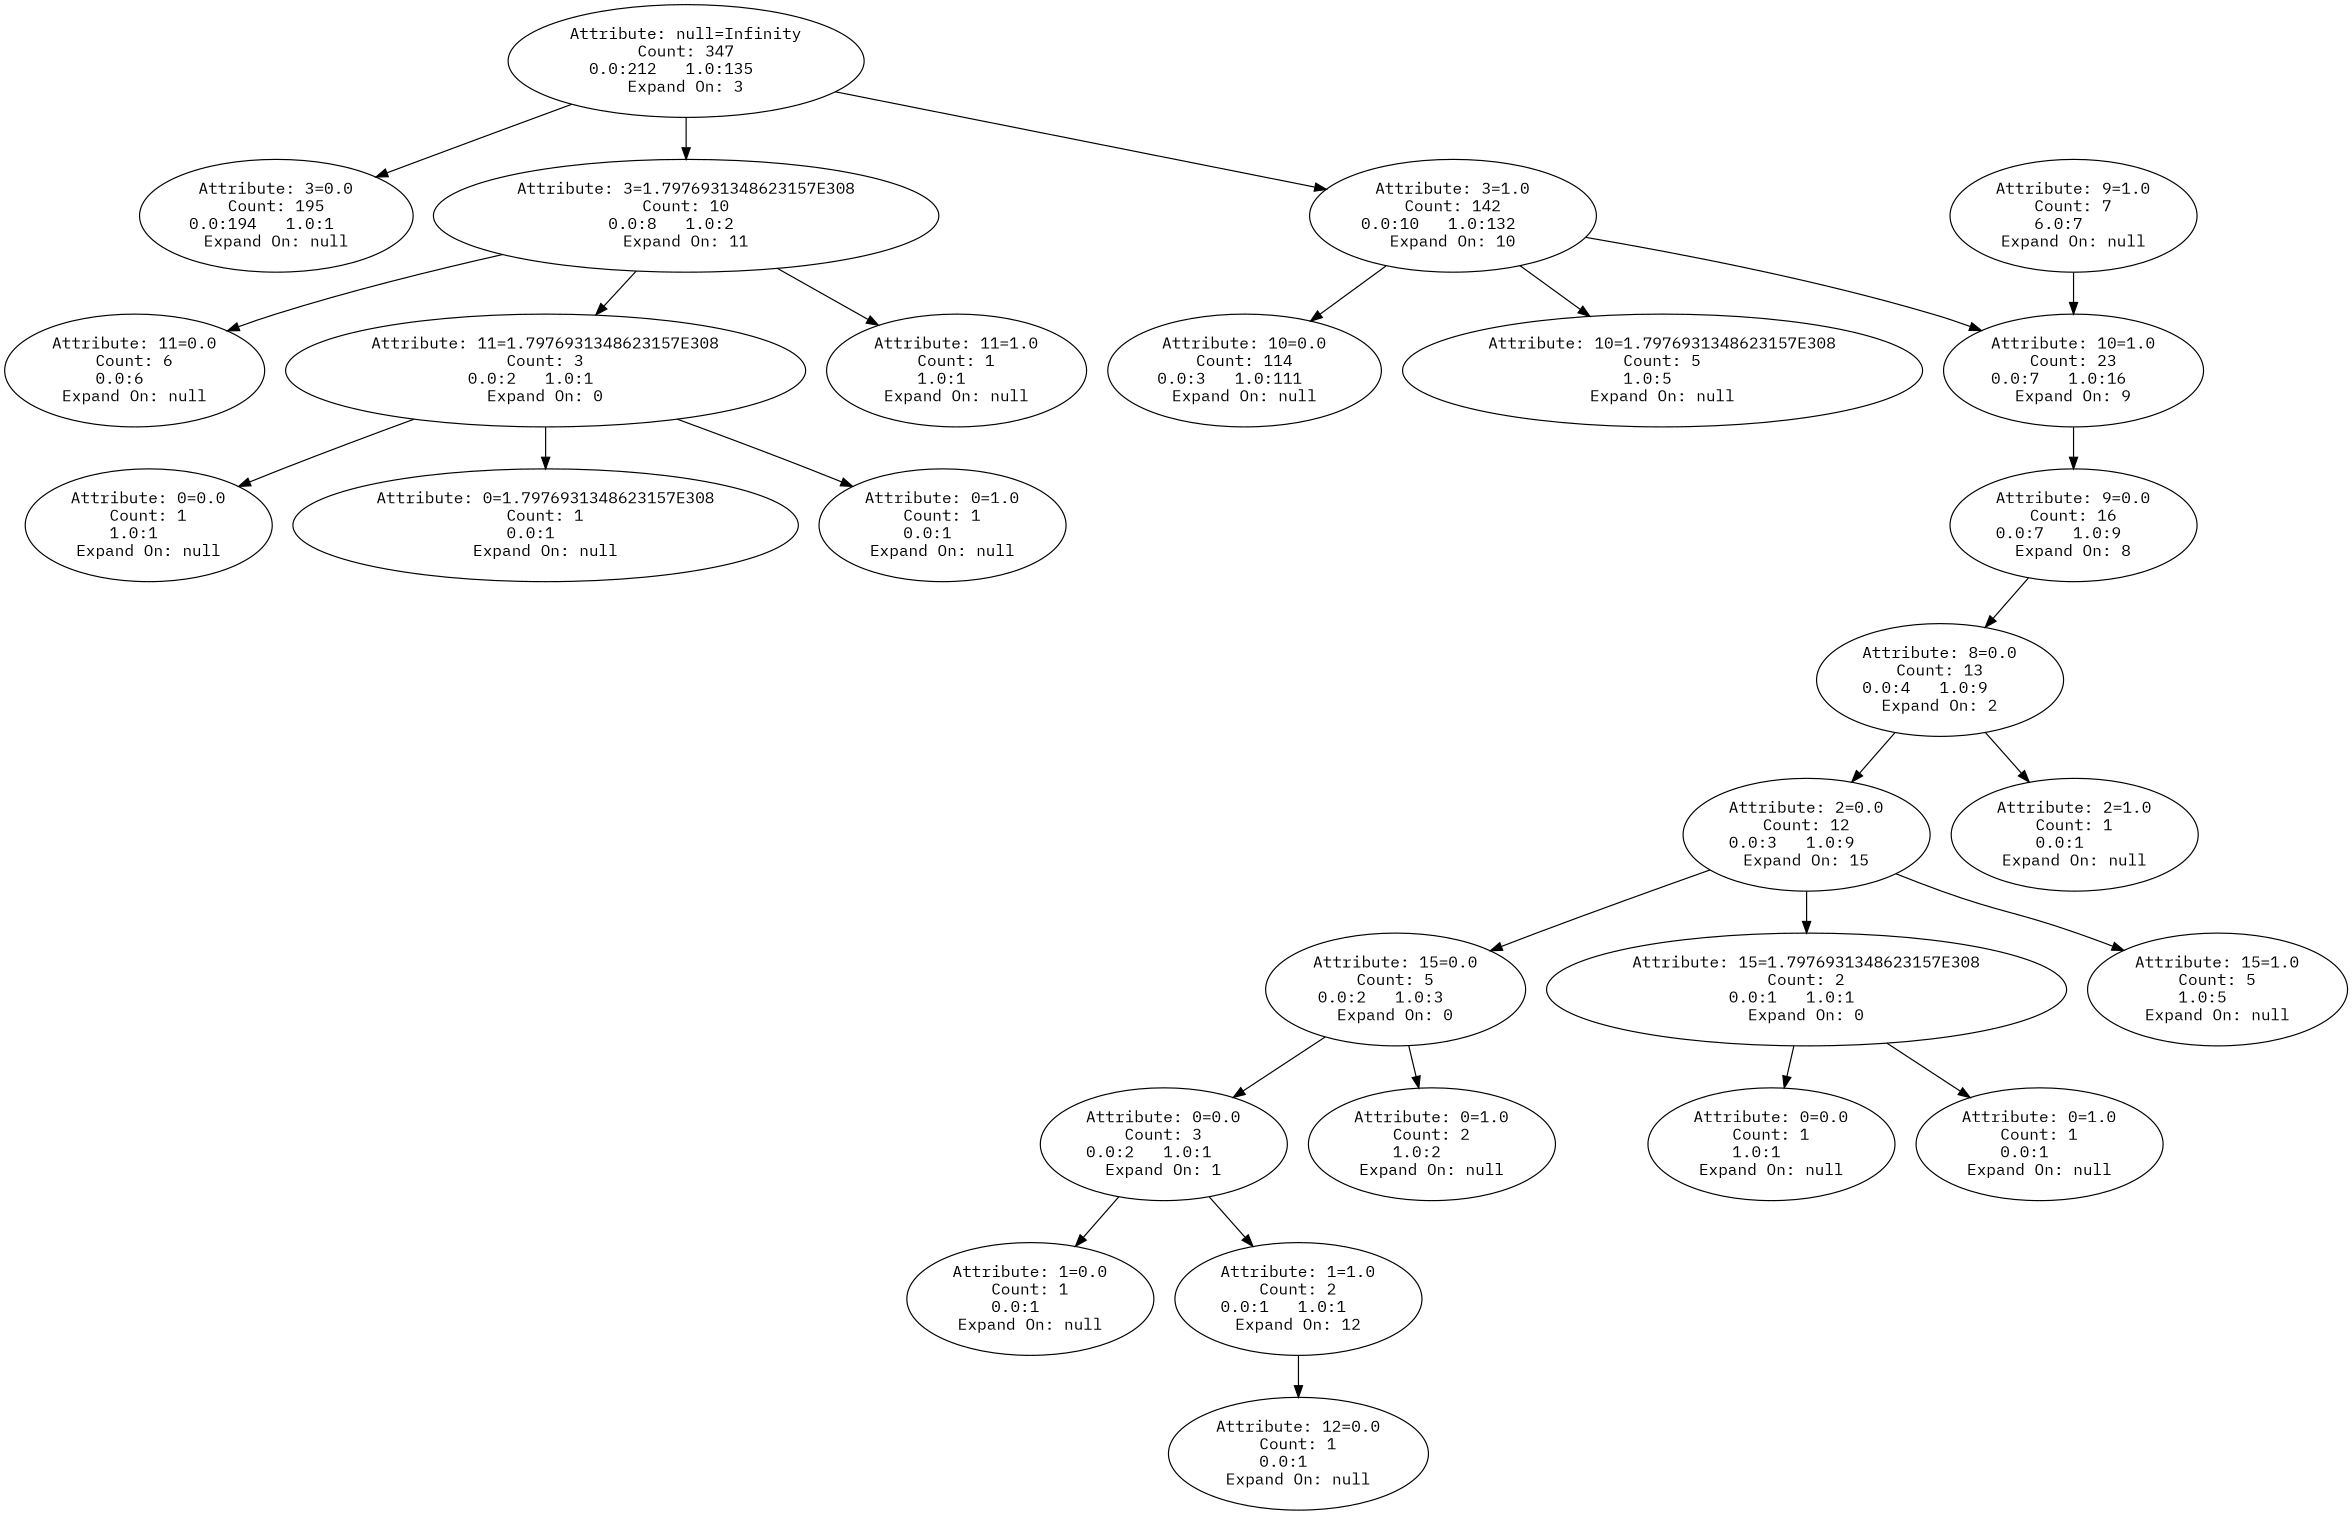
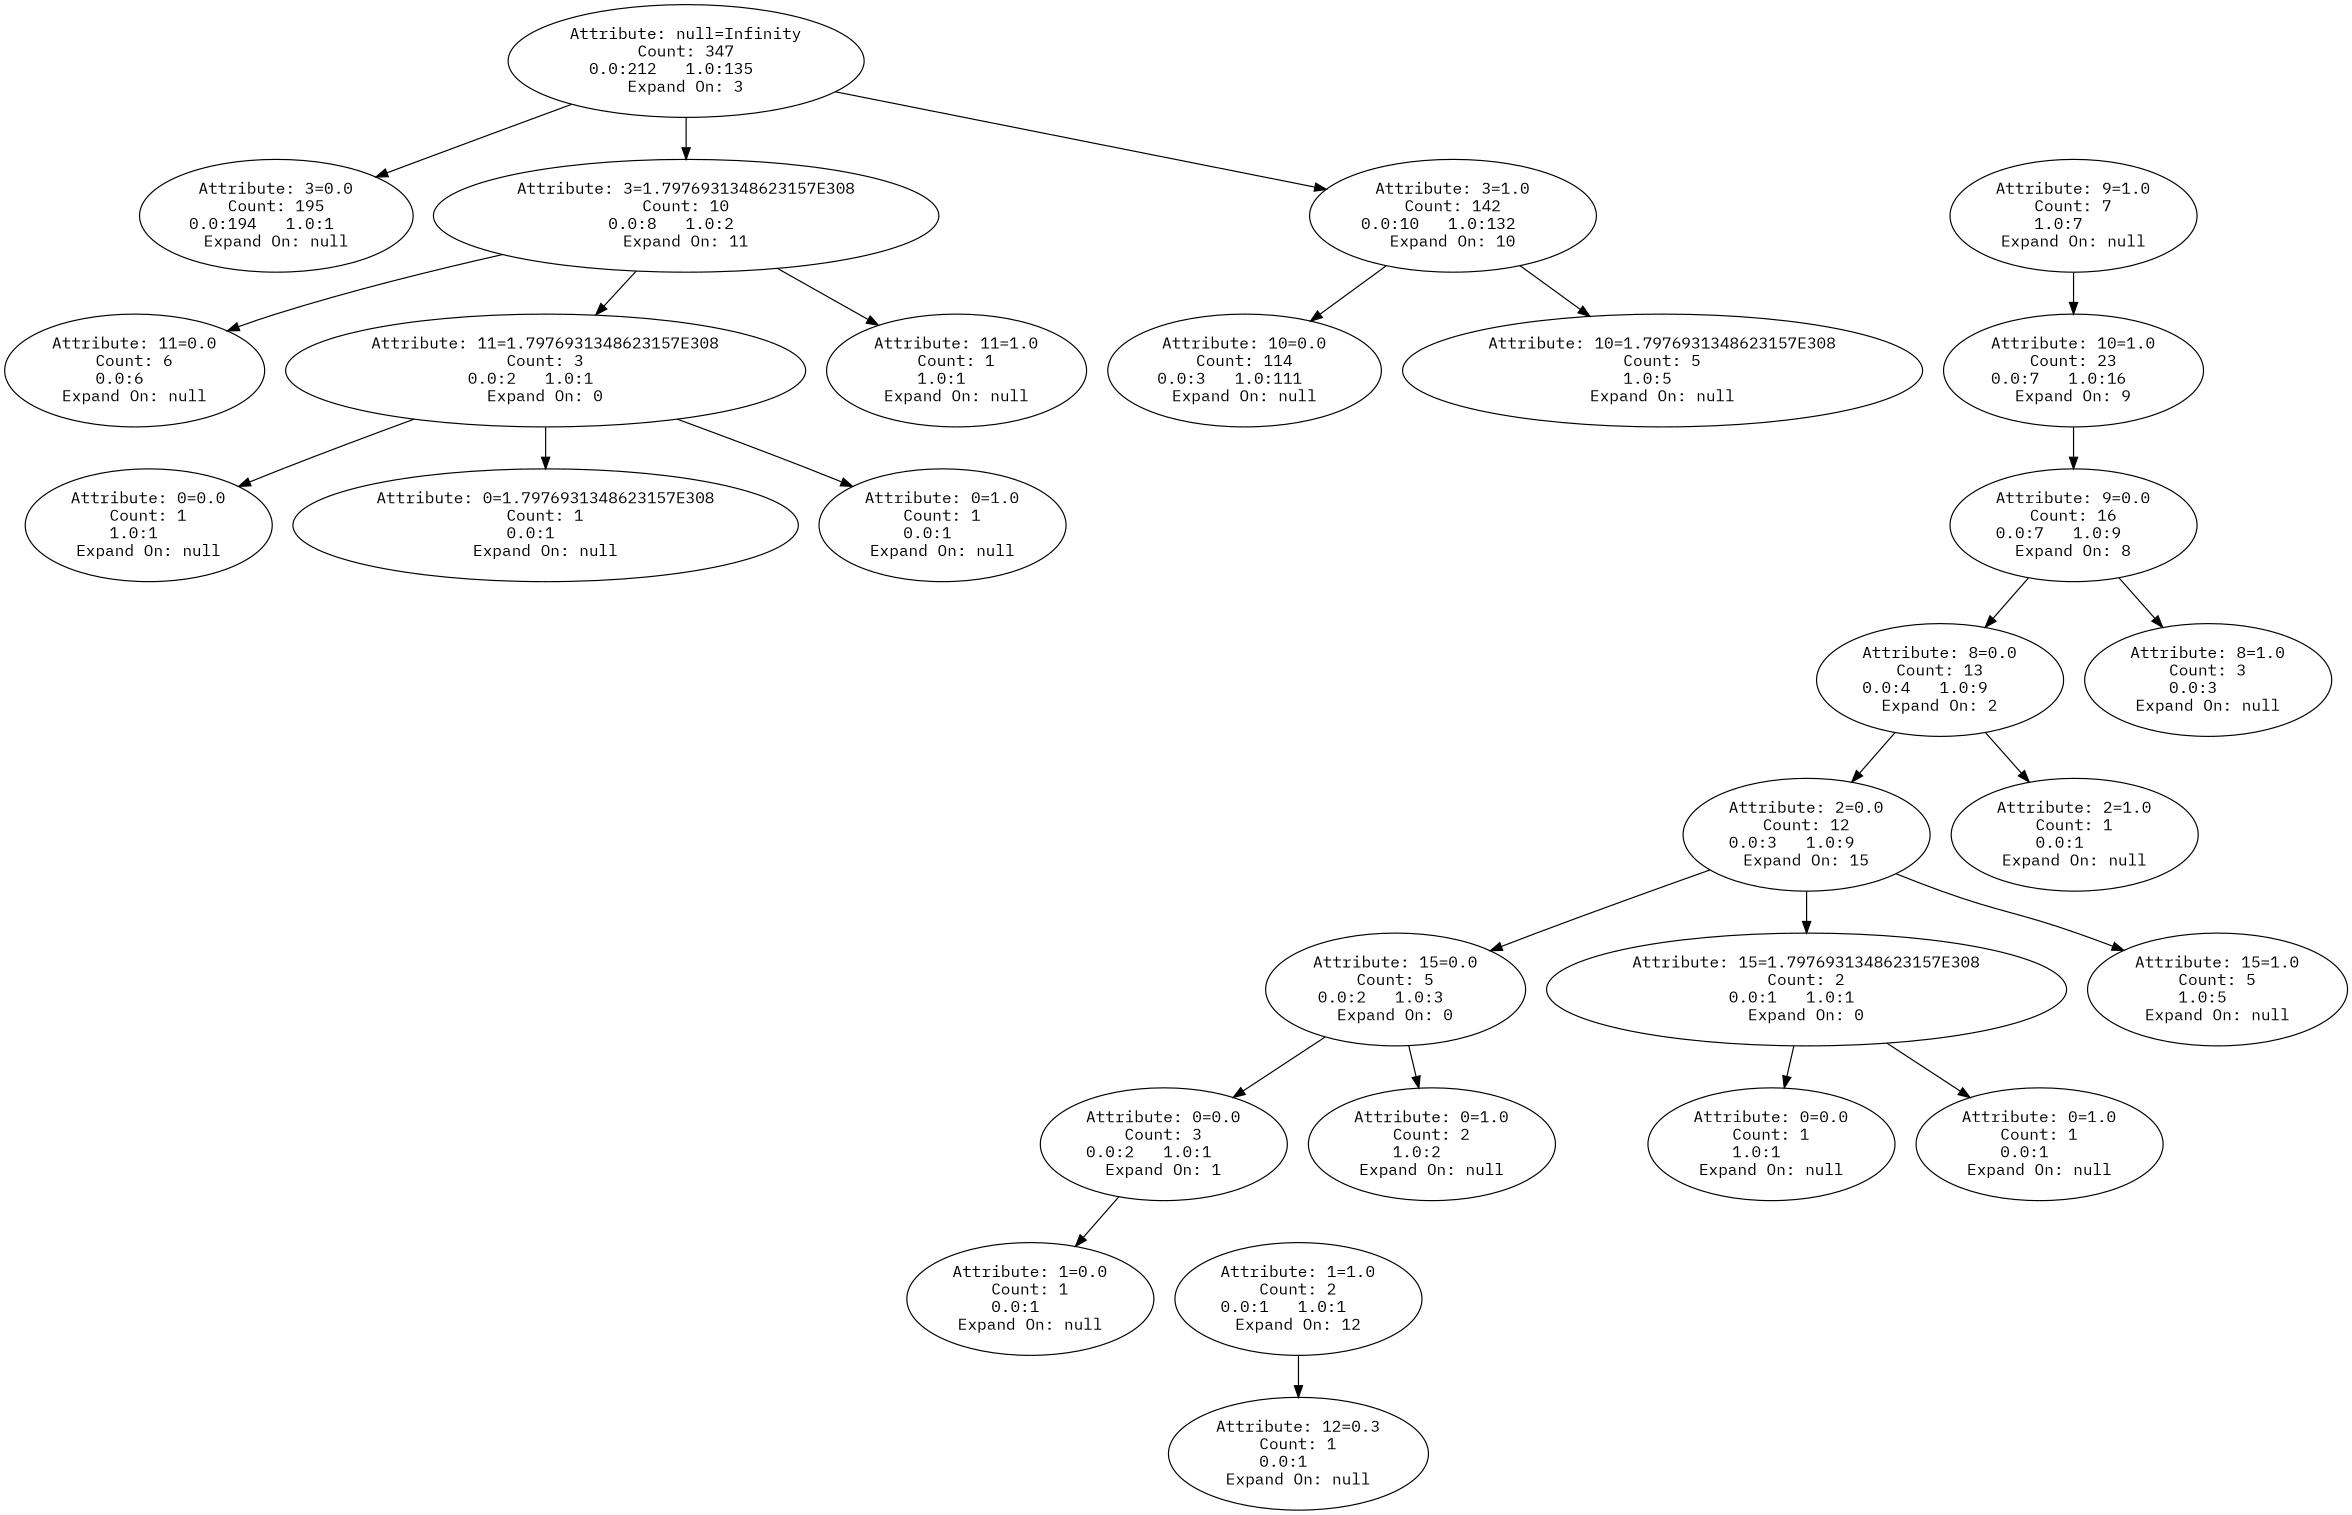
(2074, 216) -> (2074, 216)
(1779, 275) -> none
none -> (2208, 680)
(1227, 1217) -> none
(1298, 1454) -> (1298, 1454)
